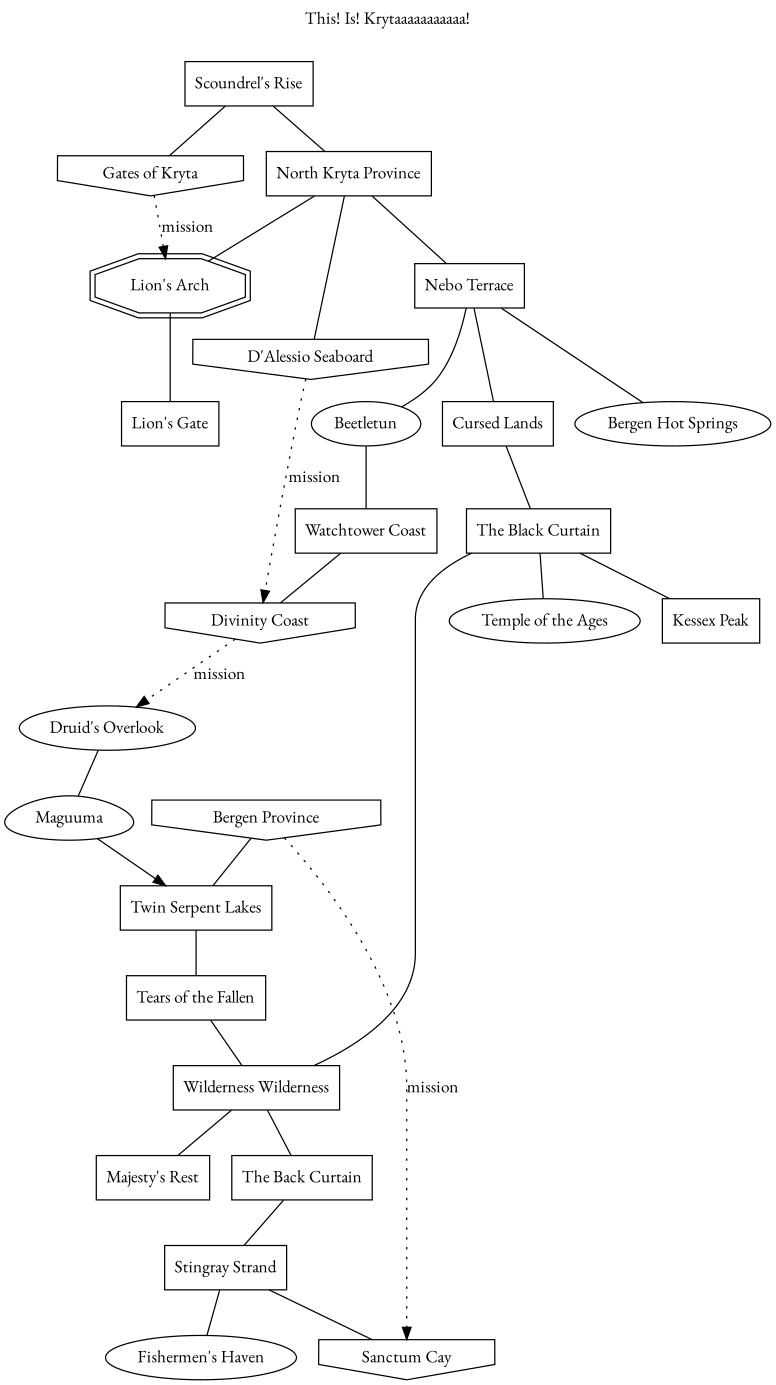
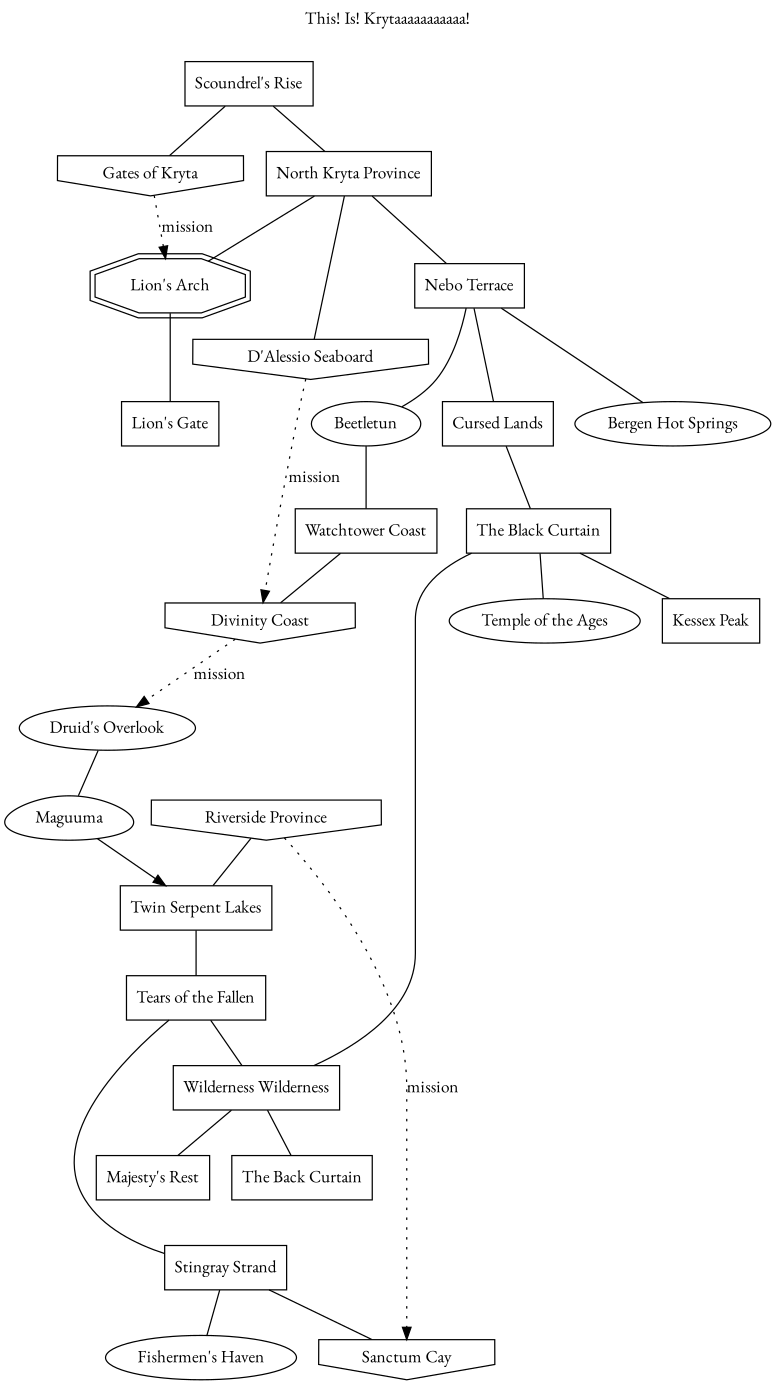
(266, 818) -> (266, 818)
(264, 1223) -> (77, 1143)
